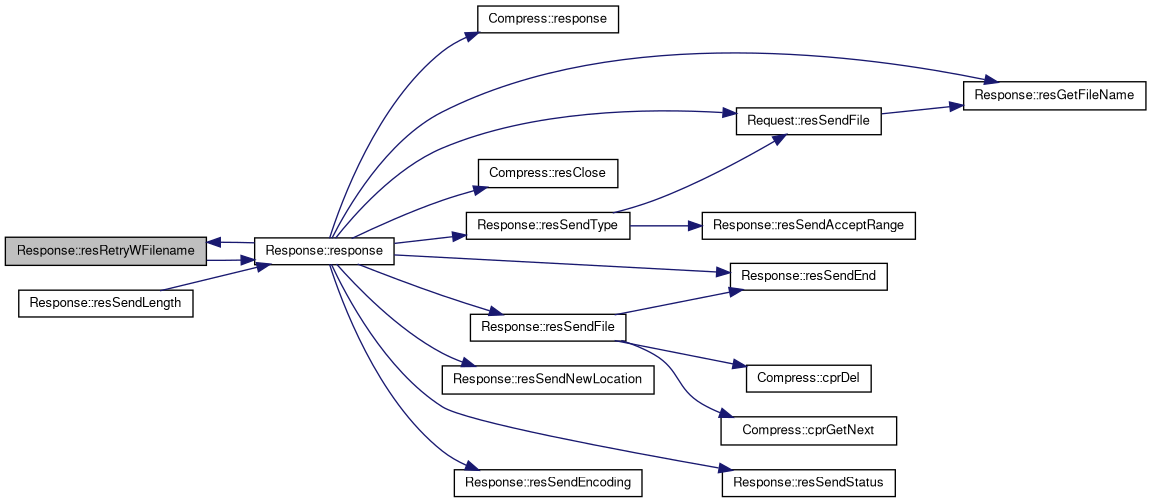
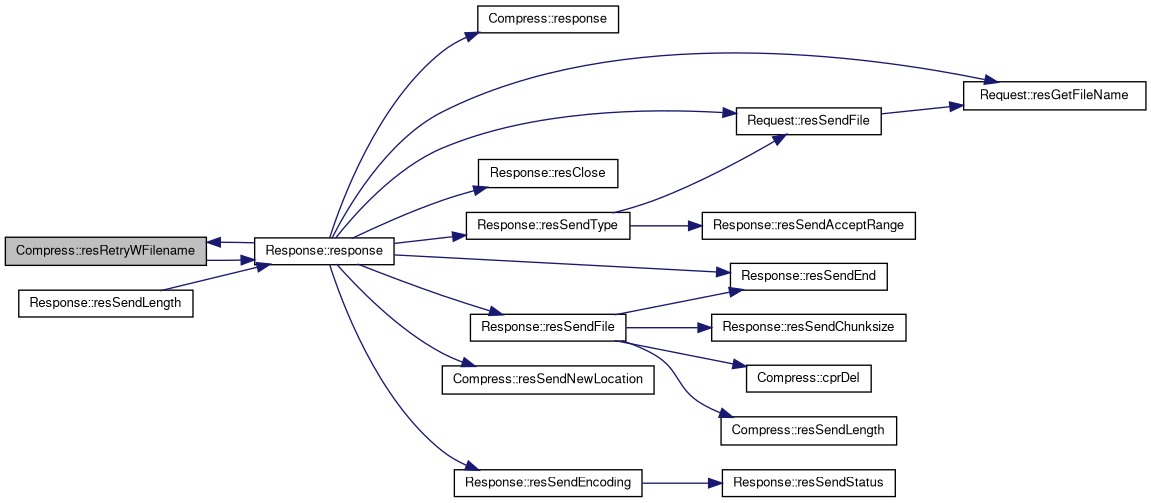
(1055, 96) -> (1055, 96)
(548, 174) -> (548, 174)
(106, 251) -> (106, 251)
none -> (809, 328)
(548, 380) -> (548, 380)
(490, 422) -> (675, 483)
(809, 431) -> (809, 431)
